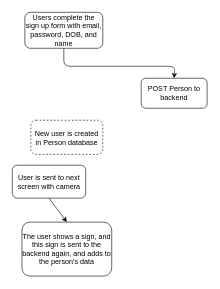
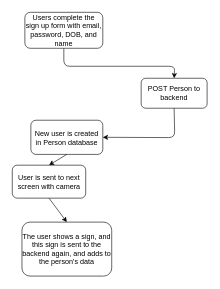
(67, 137) -> (67, 137)
none -> (151, 138)
none -> (60, 159)
